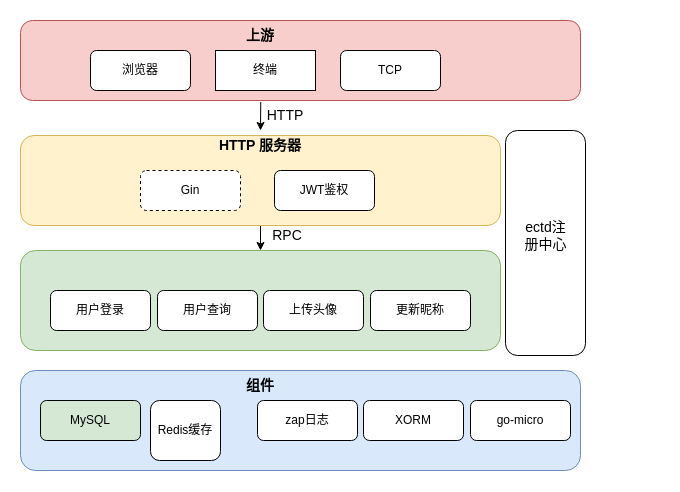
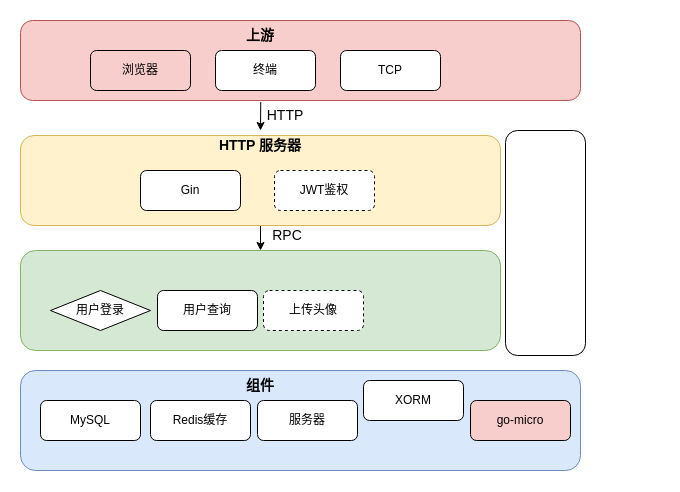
(141, 71) -> (141, 71)
(266, 71) -> (266, 71)
(191, 191) -> (191, 191)
(325, 191) -> (325, 191)
(546, 236) -> none
(101, 311) -> (101, 311)
(314, 311) -> (314, 311)
(421, 311) -> none
(91, 421) -> (91, 421)
(308, 421) -> (308, 421)
(414, 421) -> (414, 401)
(521, 421) -> (521, 421)
(186, 431) -> (201, 421)
